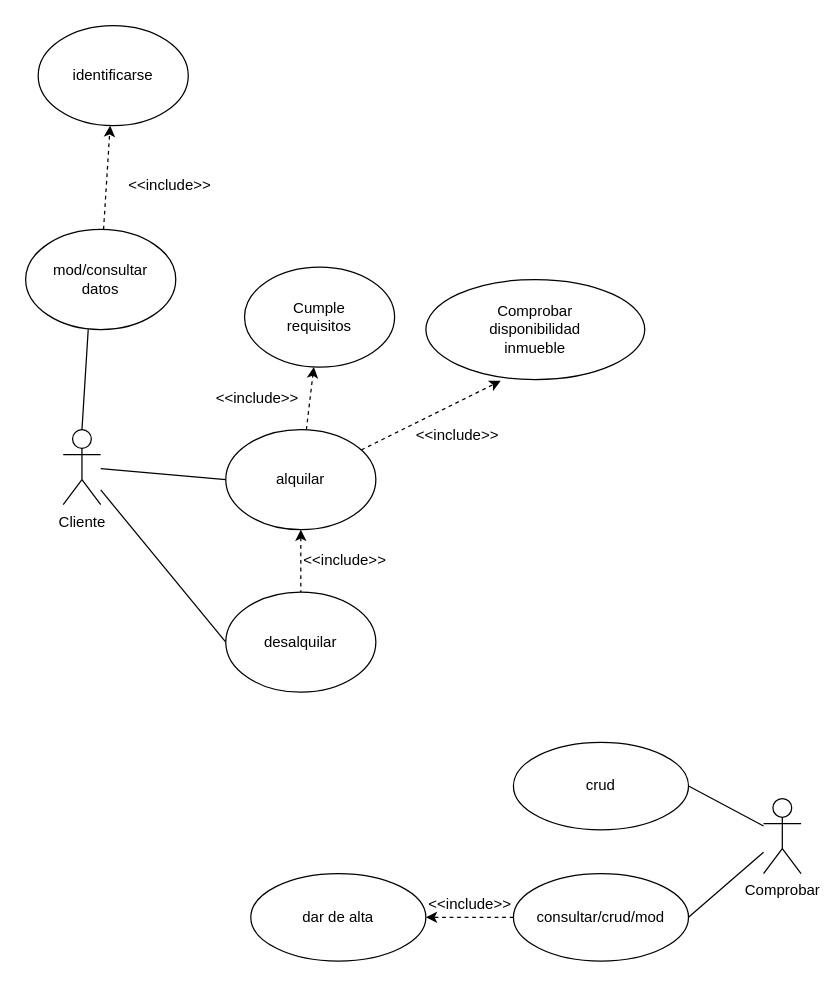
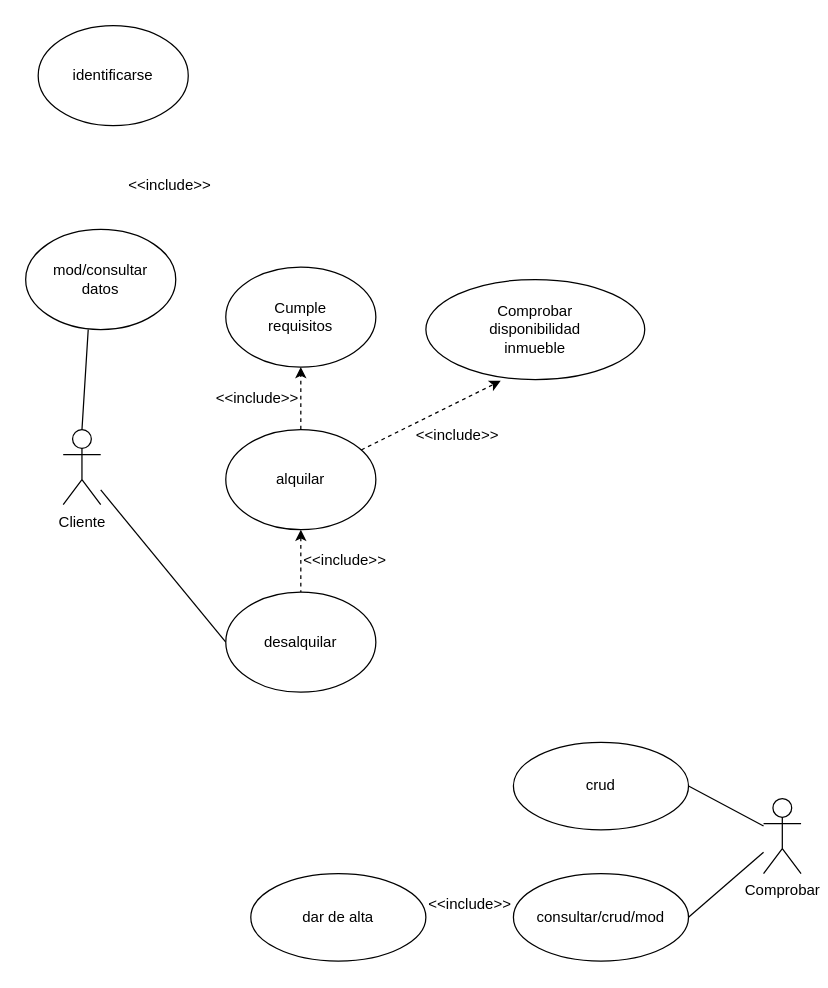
(107, 181) -> none
(319, 317) -> (301, 317)
(163, 474) -> none
(474, 917) -> none
